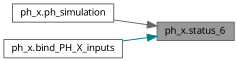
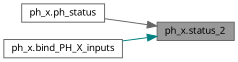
(63, 13) -> (63, 13)
(196, 31) -> (196, 31)
